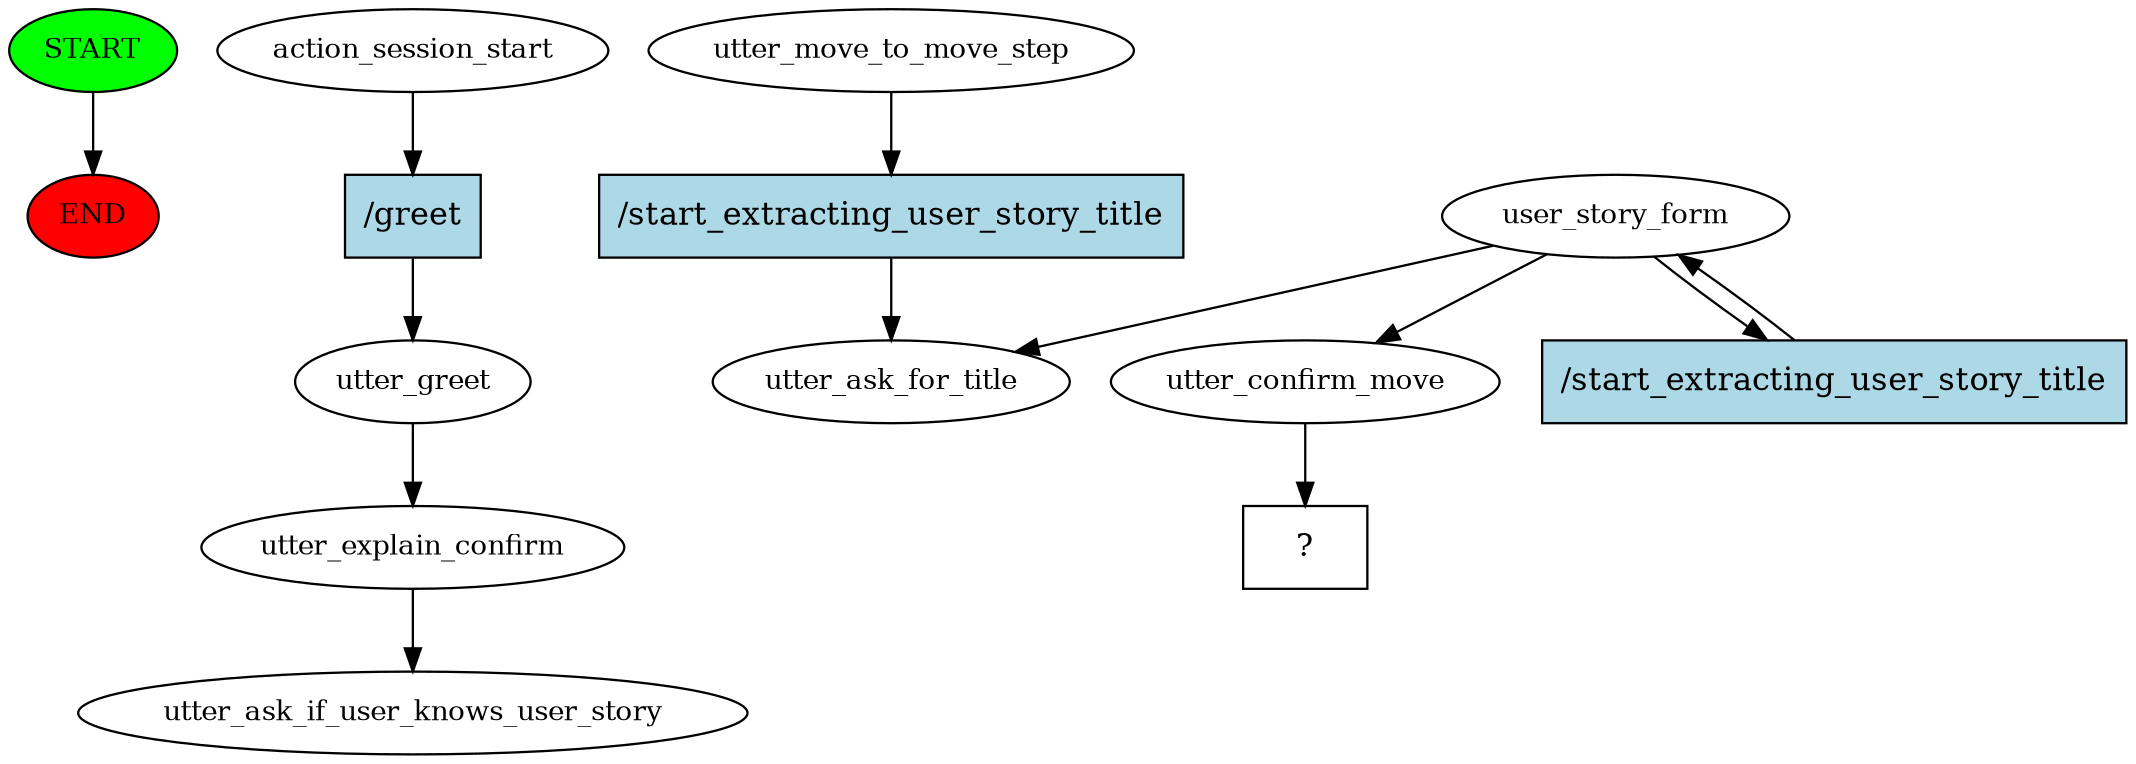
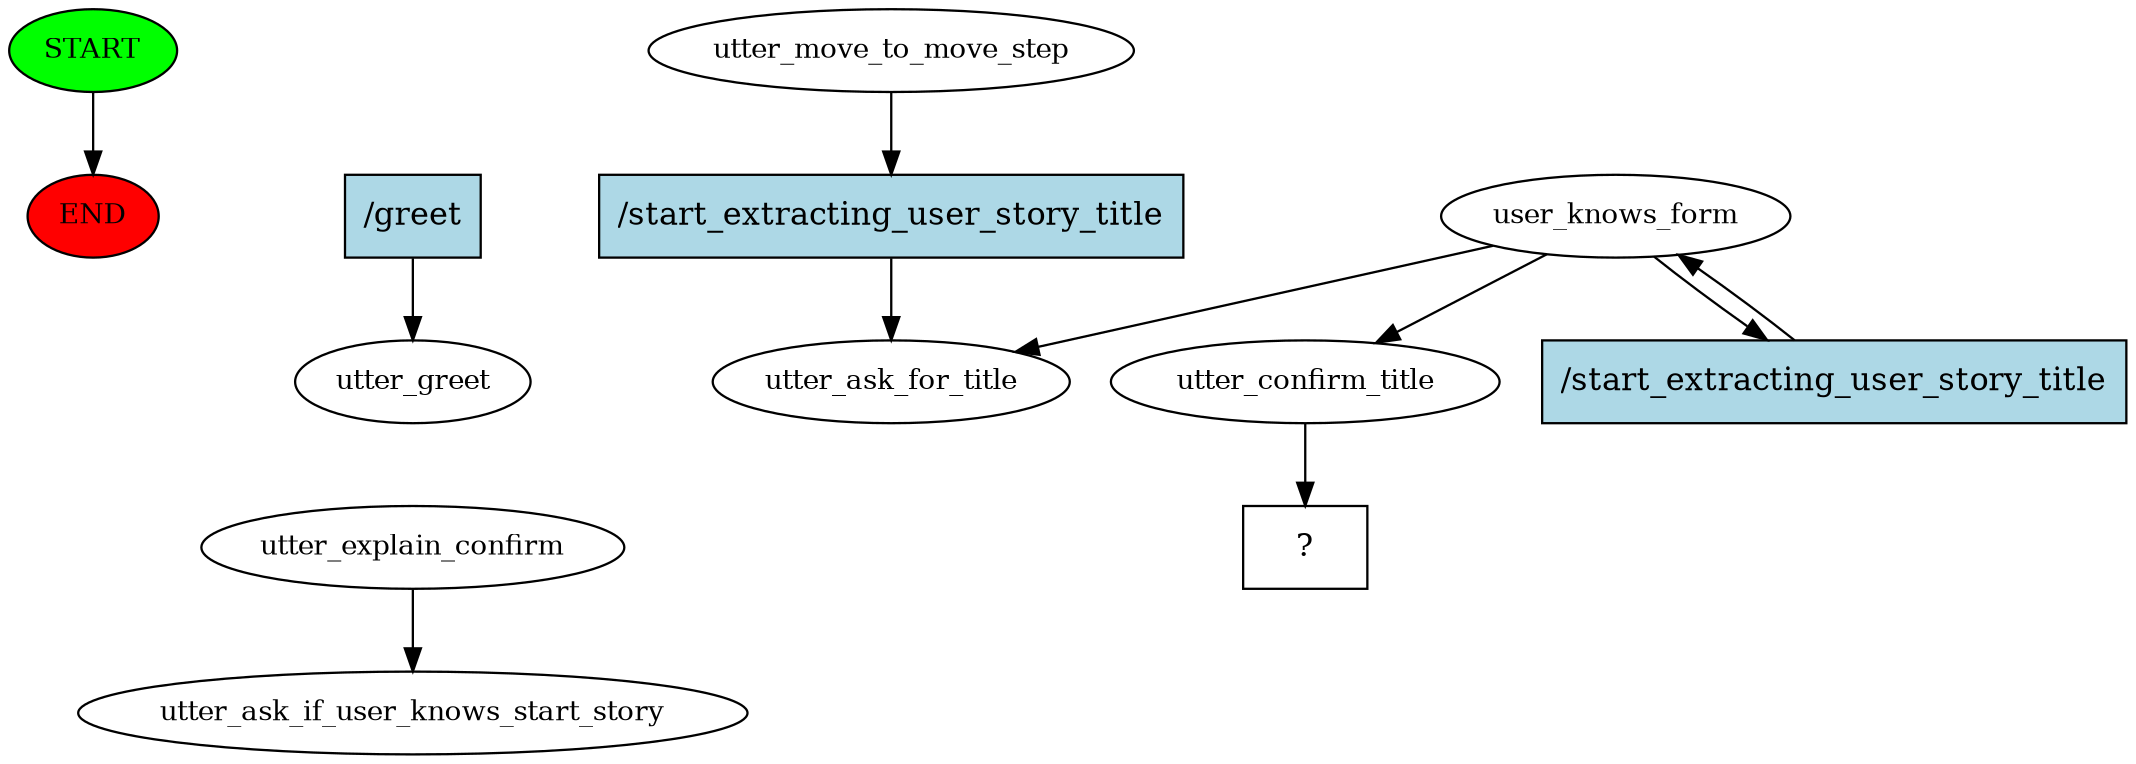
(413, 51) -> none
(1616, 216) -> (1616, 216)
(1305, 382) -> (1305, 382)
(413, 453) -> none
(413, 713) -> (413, 713)
